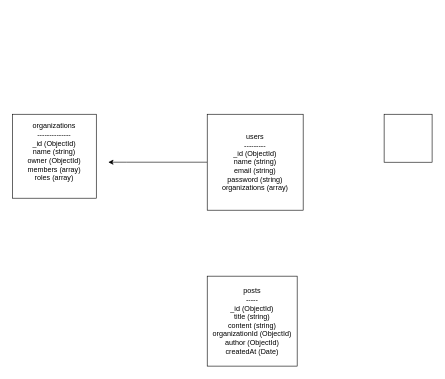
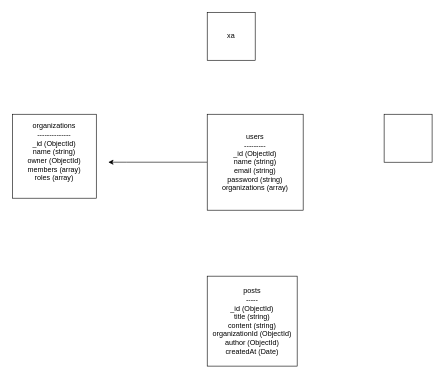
none -> (231, 36)
